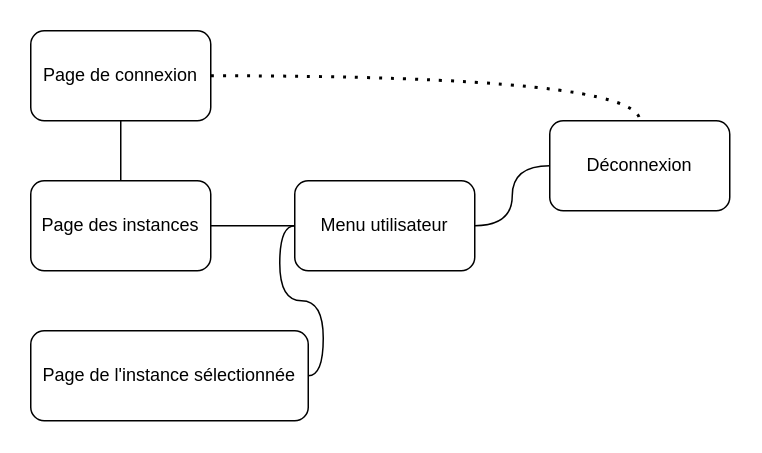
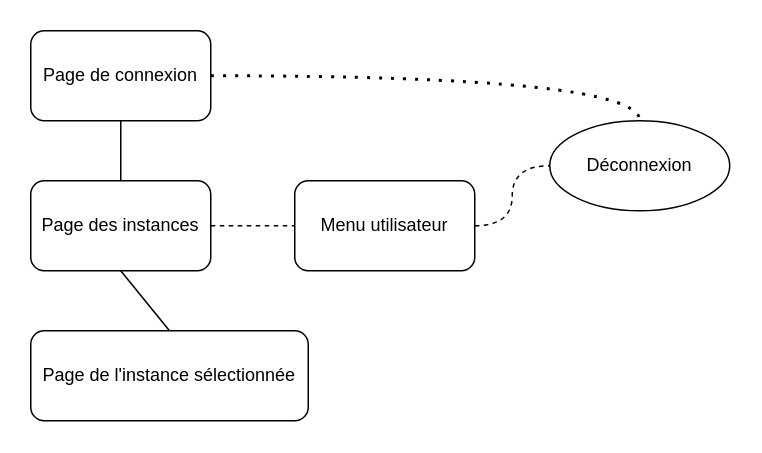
(640, 166) -> (640, 166)
(512, 196) -> (512, 196)
(250, 226) -> (250, 226)
none -> (145, 301)
(305, 301) -> none
